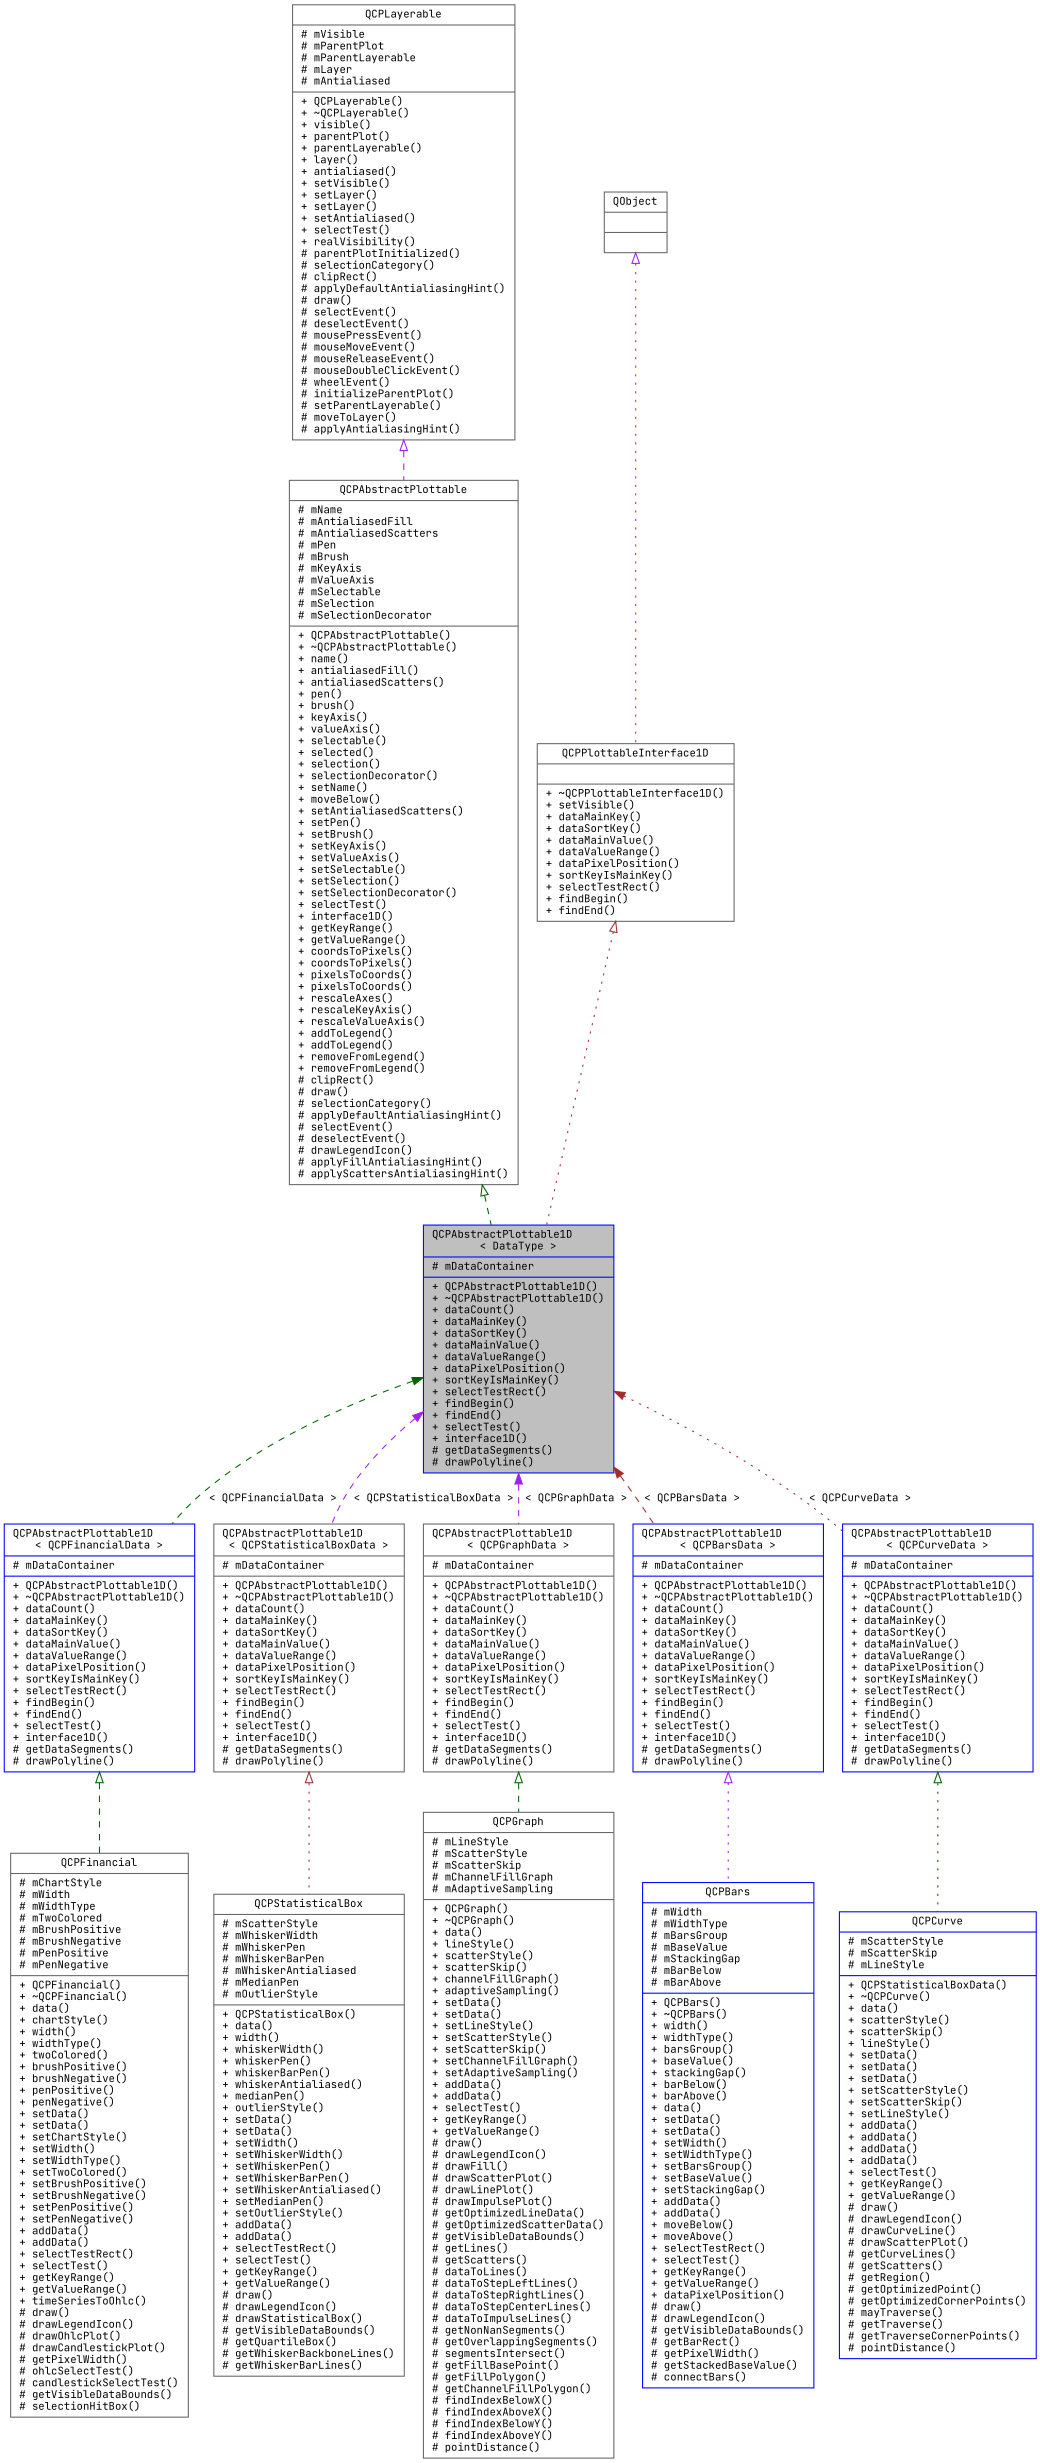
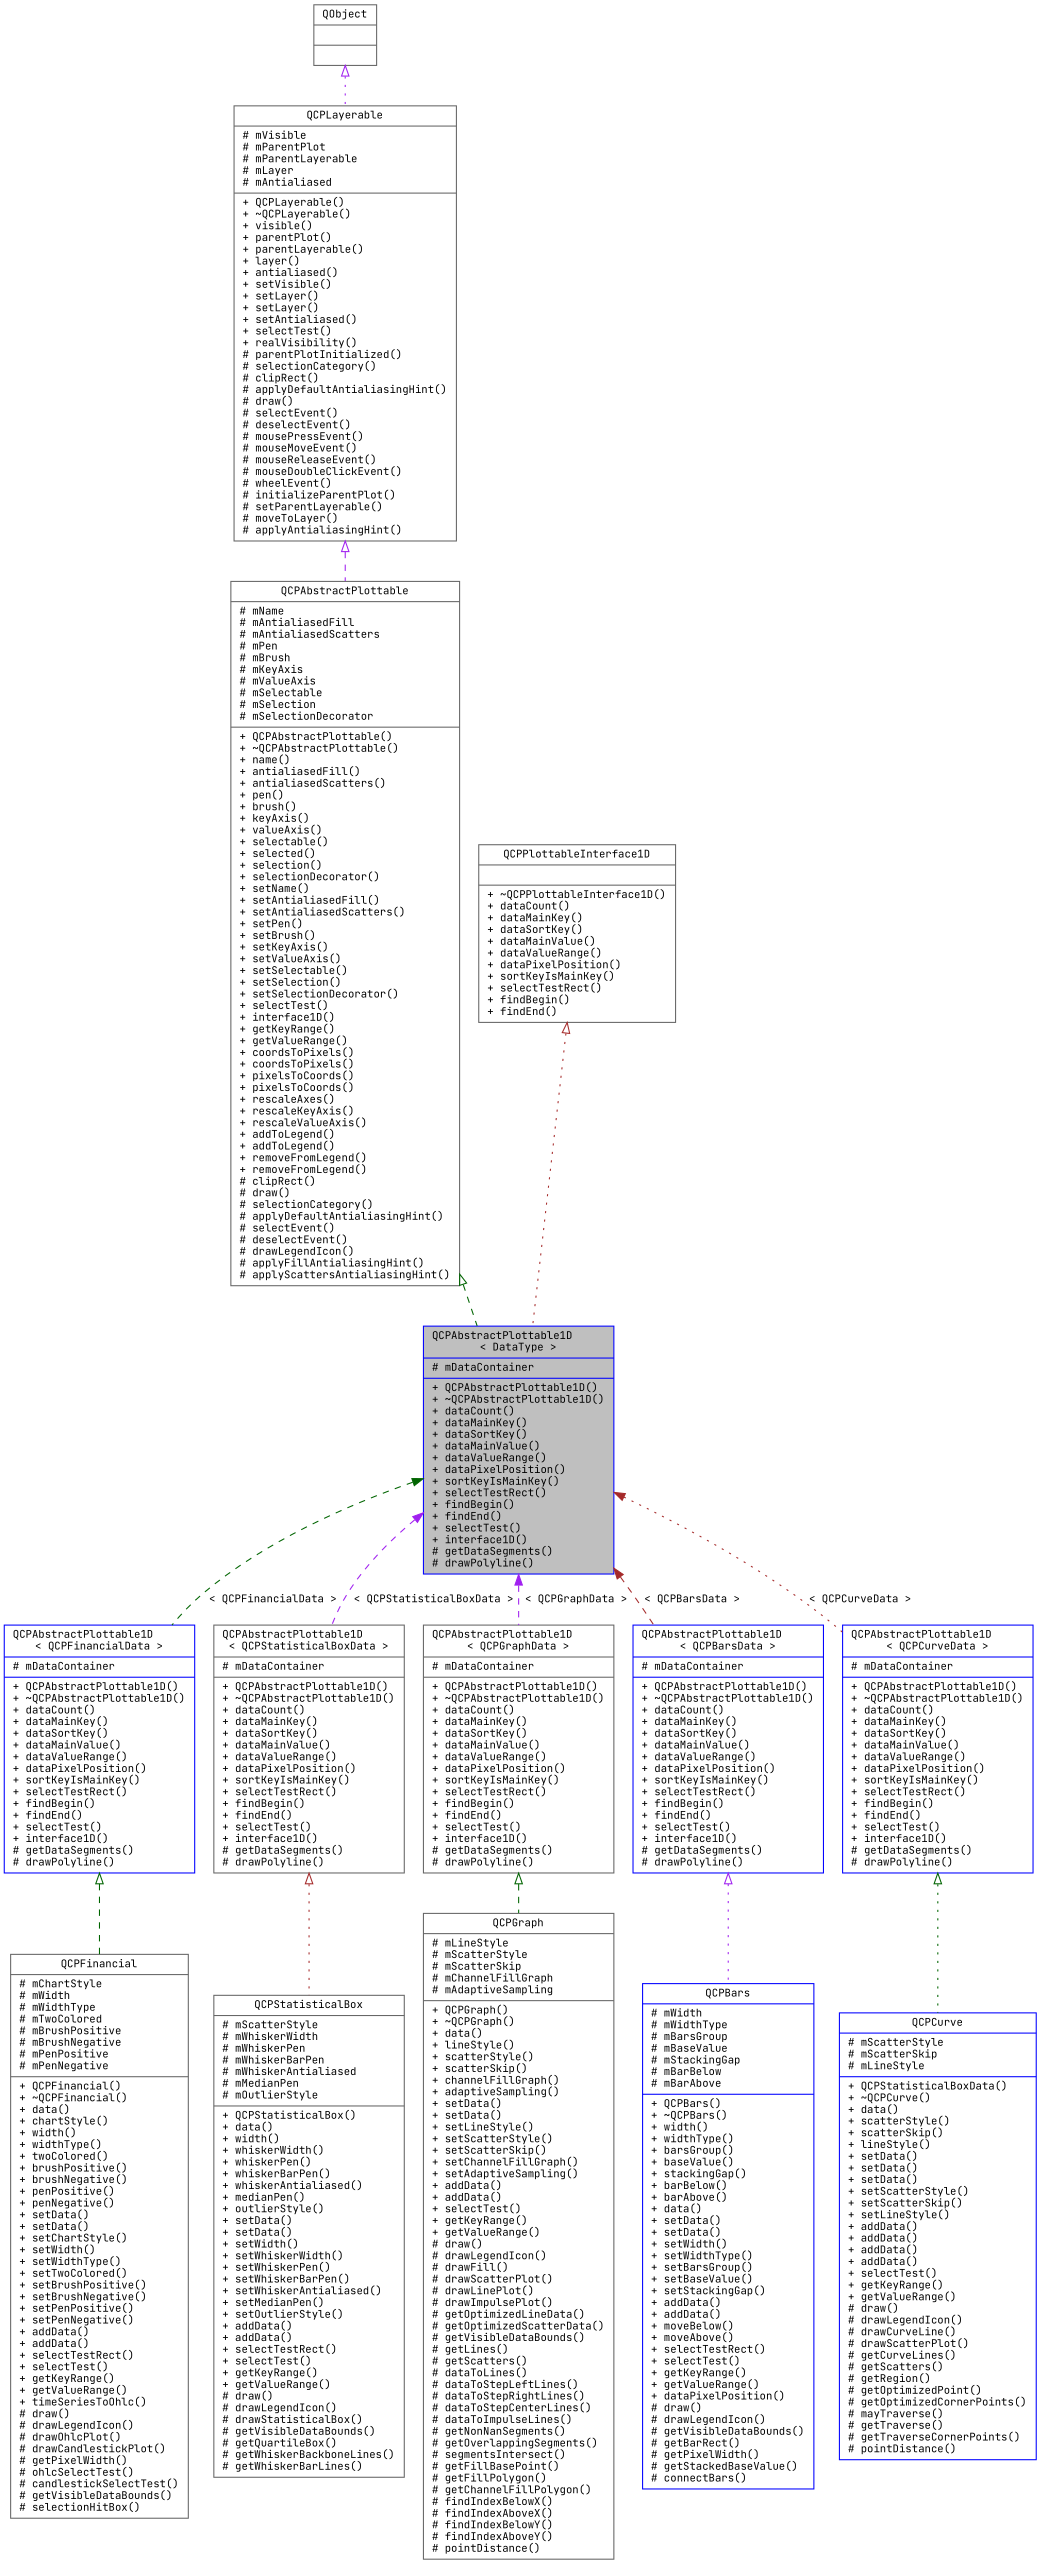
(636, 503) -> (345, 91)
(340, 800) -> (310, 901)
(591, 805) -> (529, 906)
